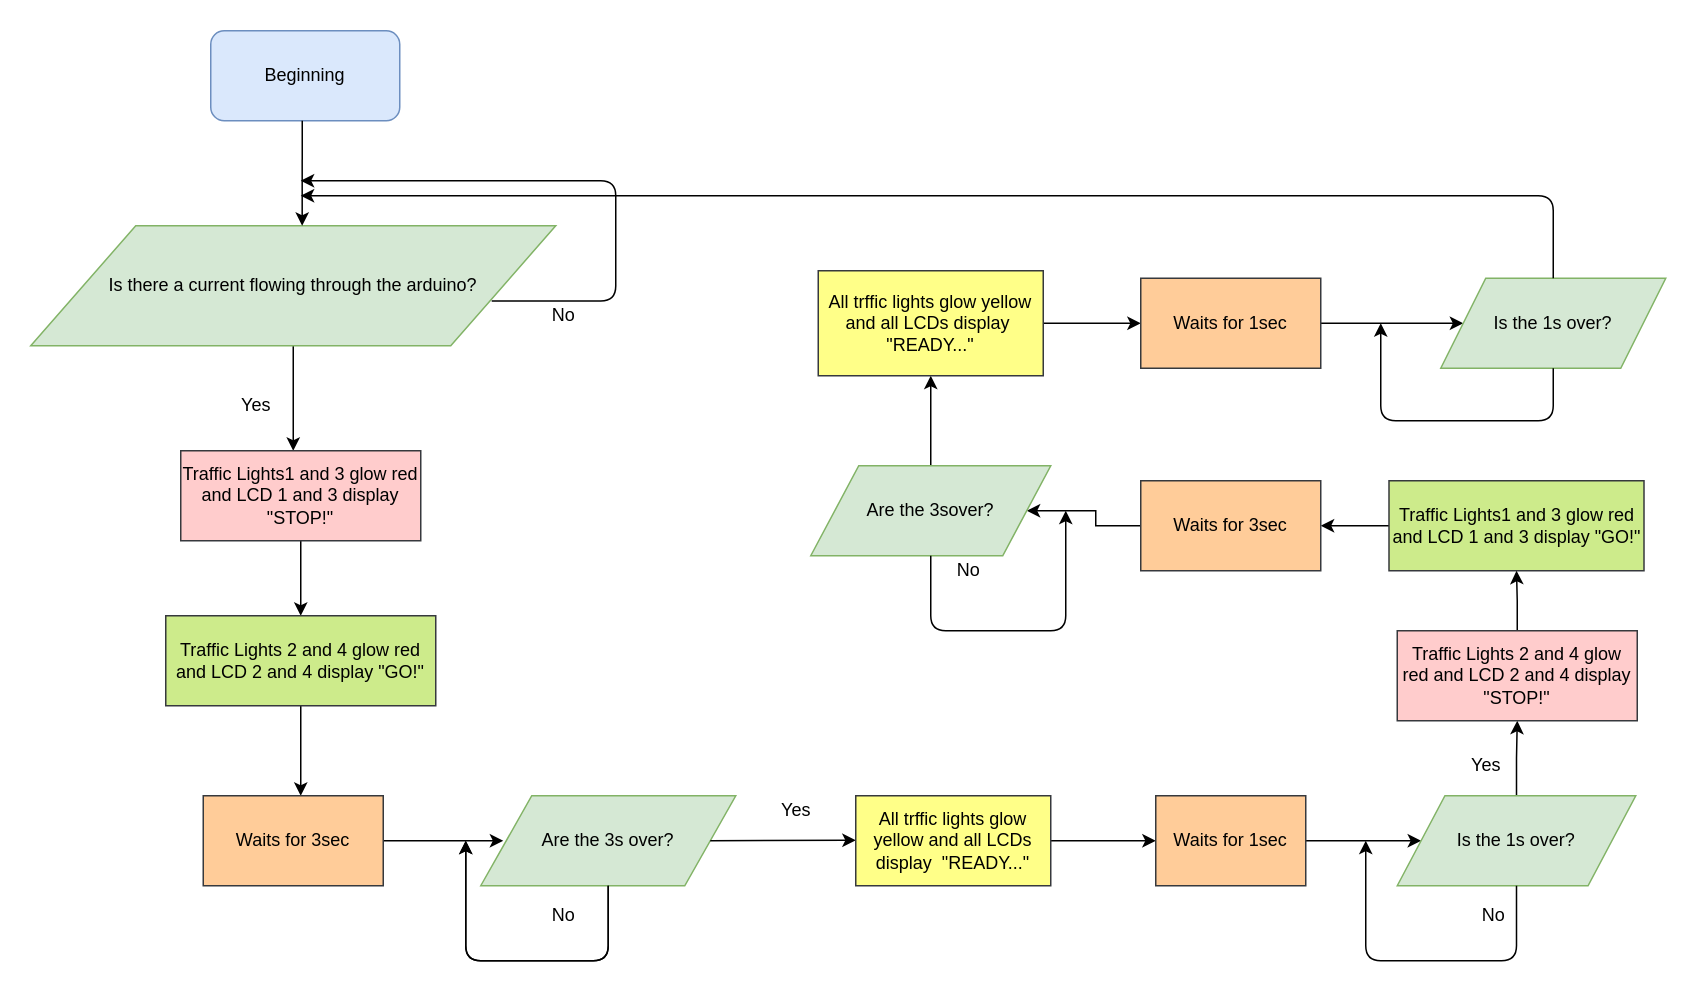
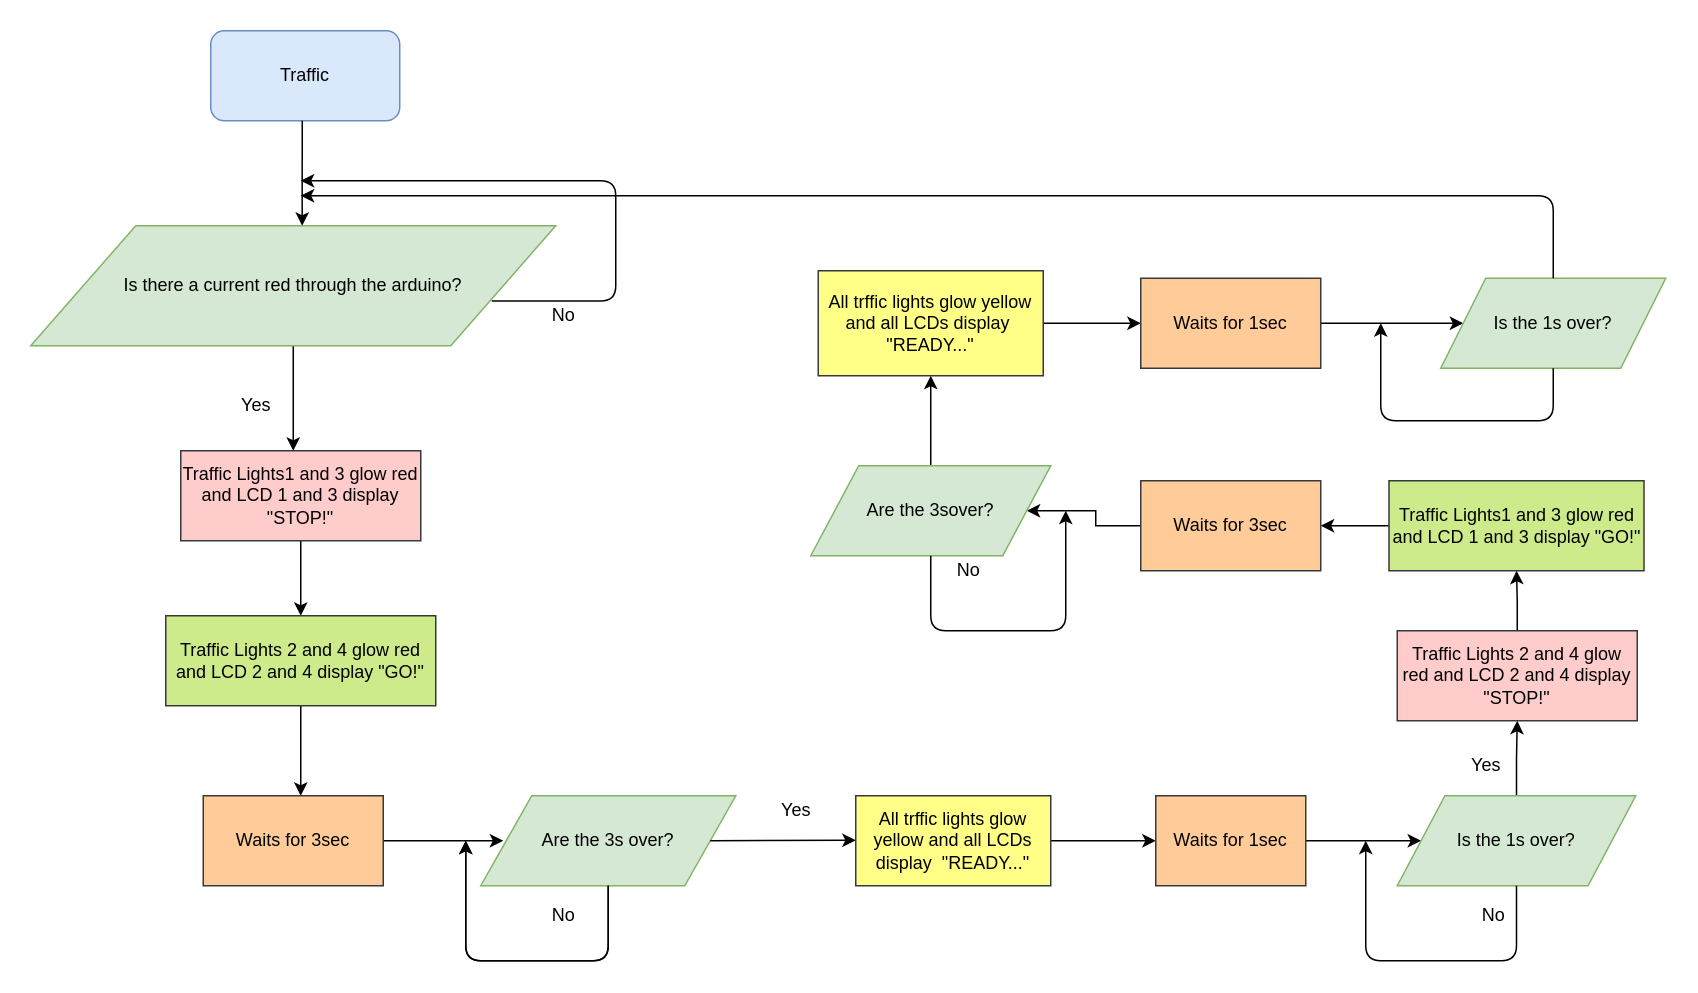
(305, 76) -> (305, 76)
(293, 286) -> (293, 286)
